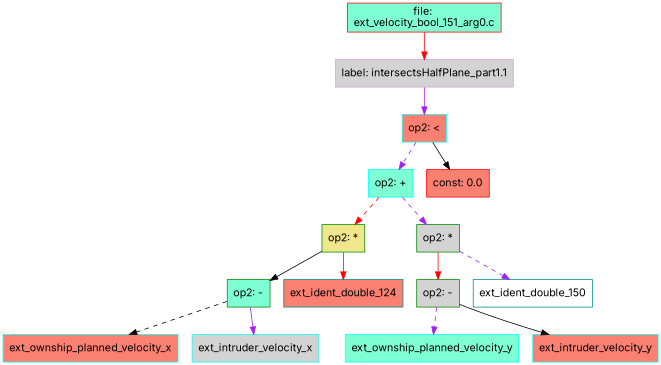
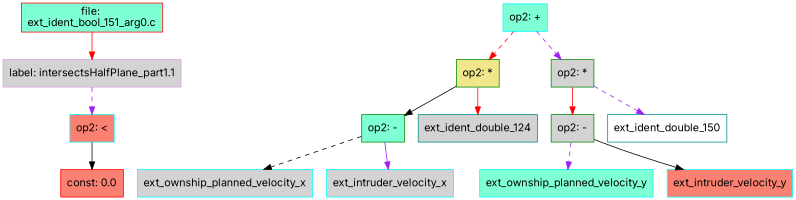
(424, 18) -> (92, 18)
(424, 97) -> (92, 97)
(410, 153) -> none
(343, 293) -> (478, 128)
(91, 348) -> (225, 183)
